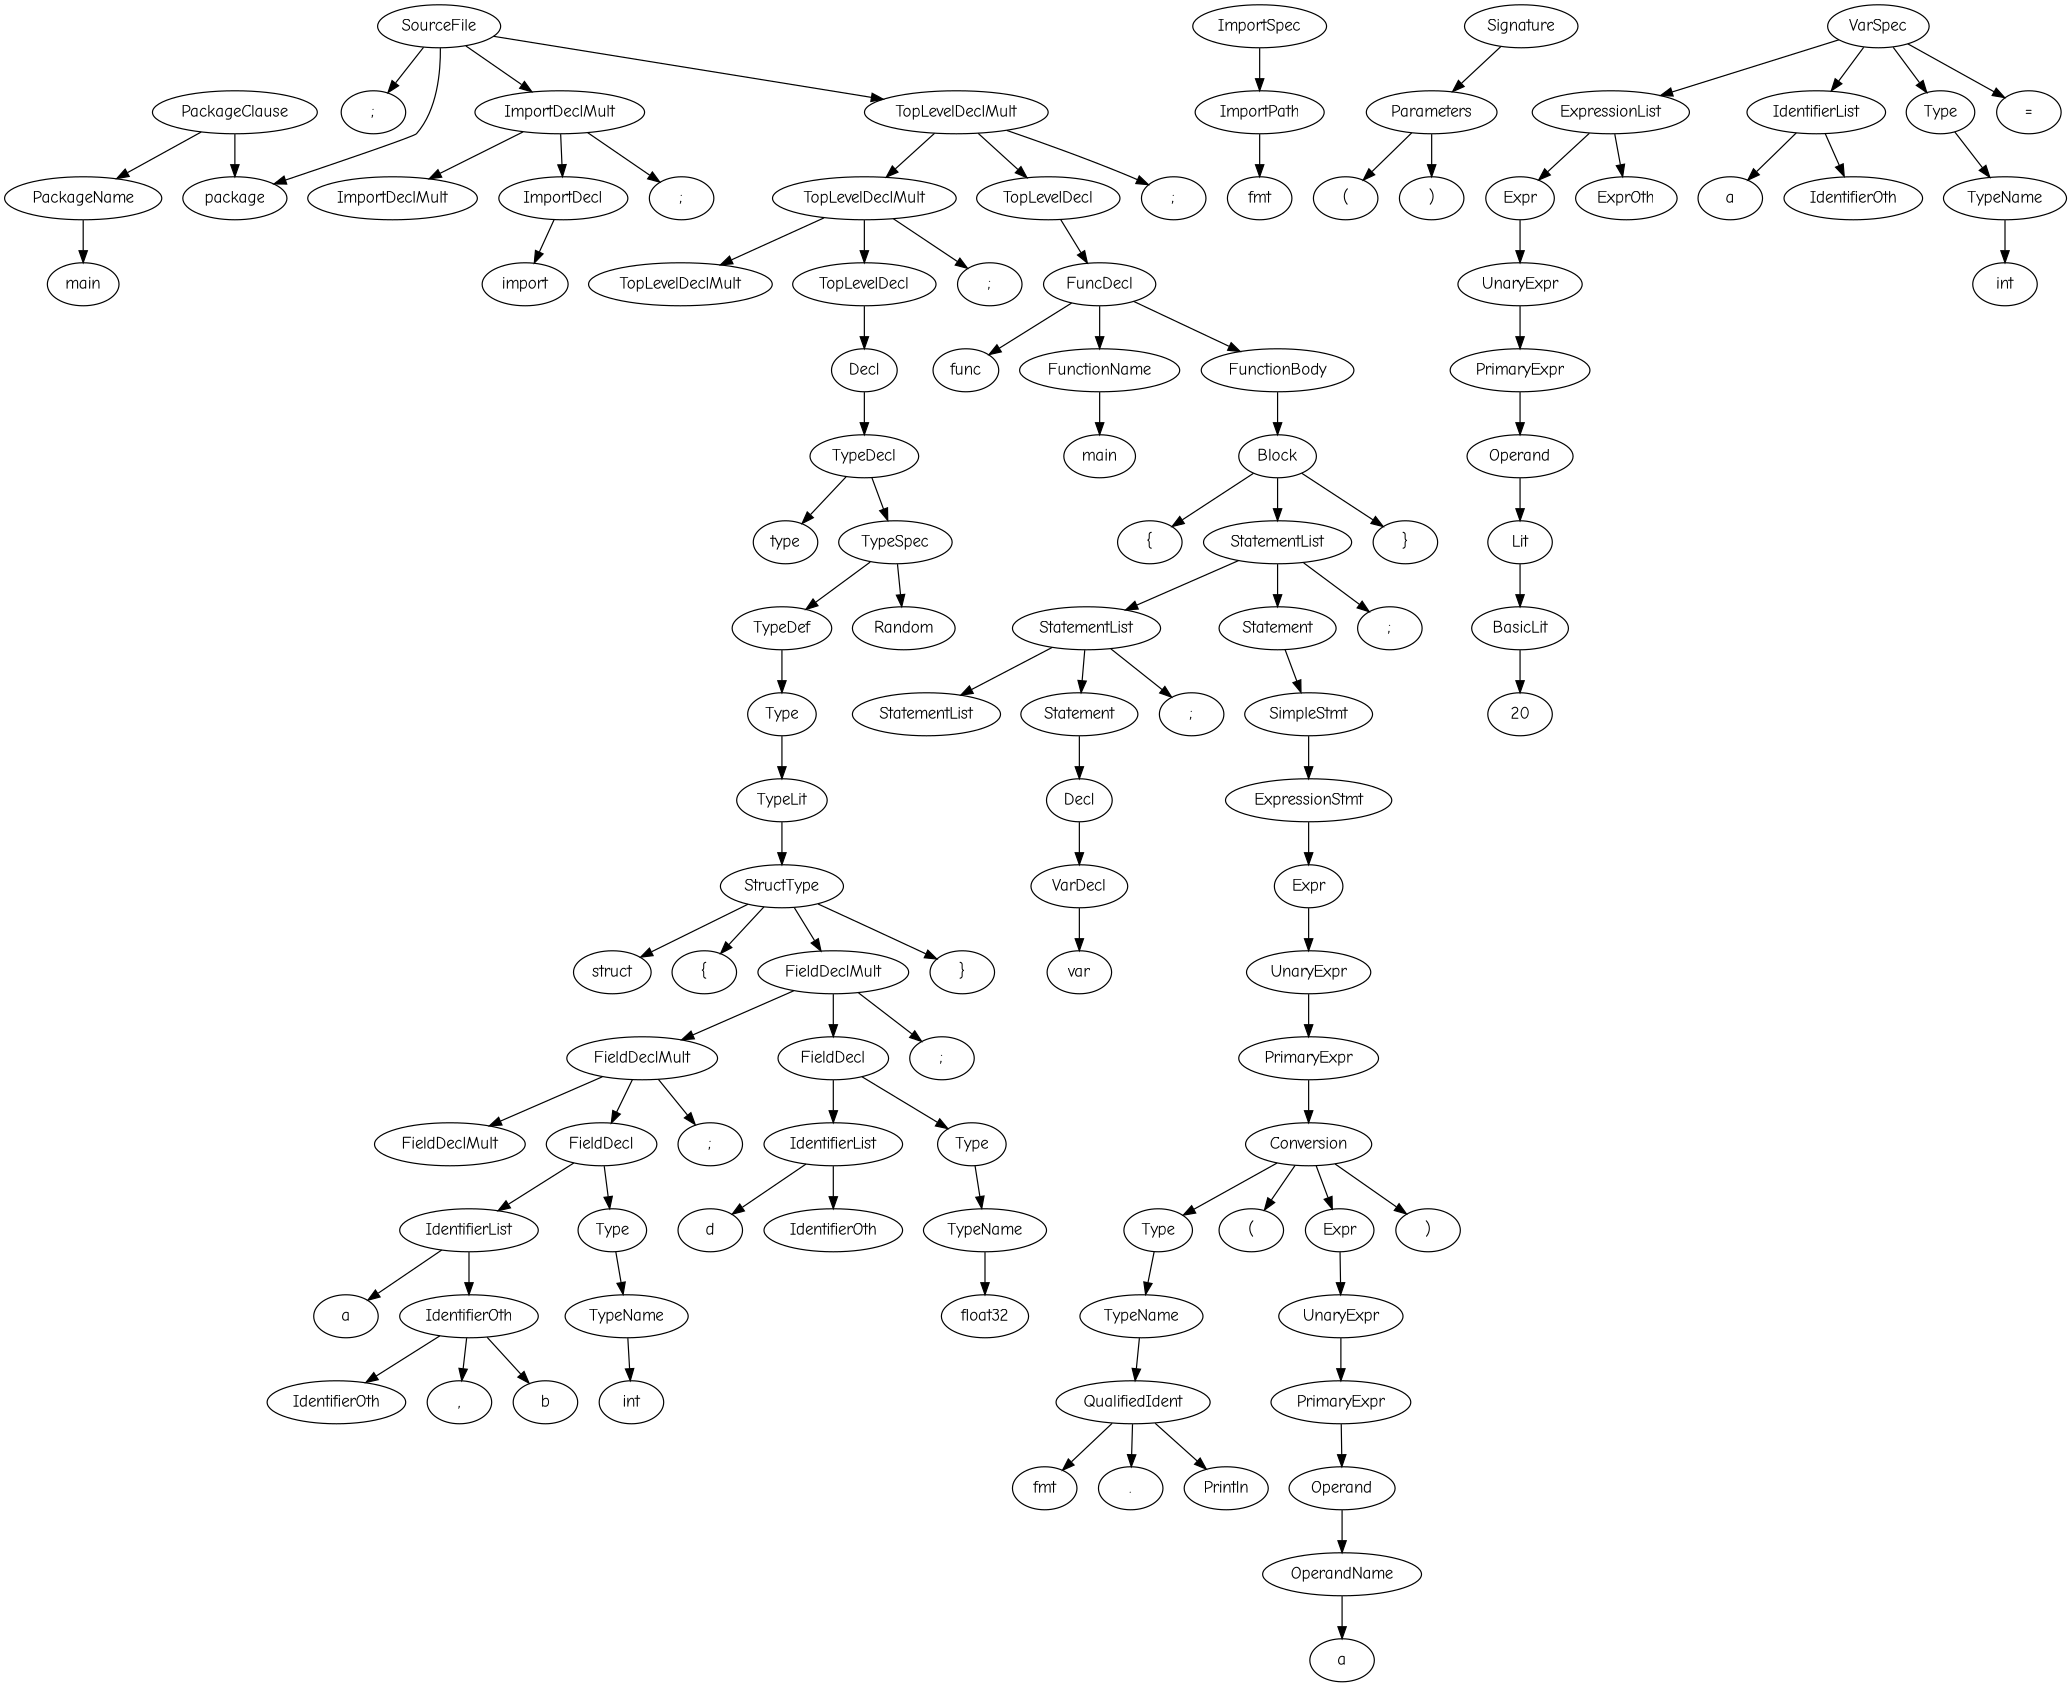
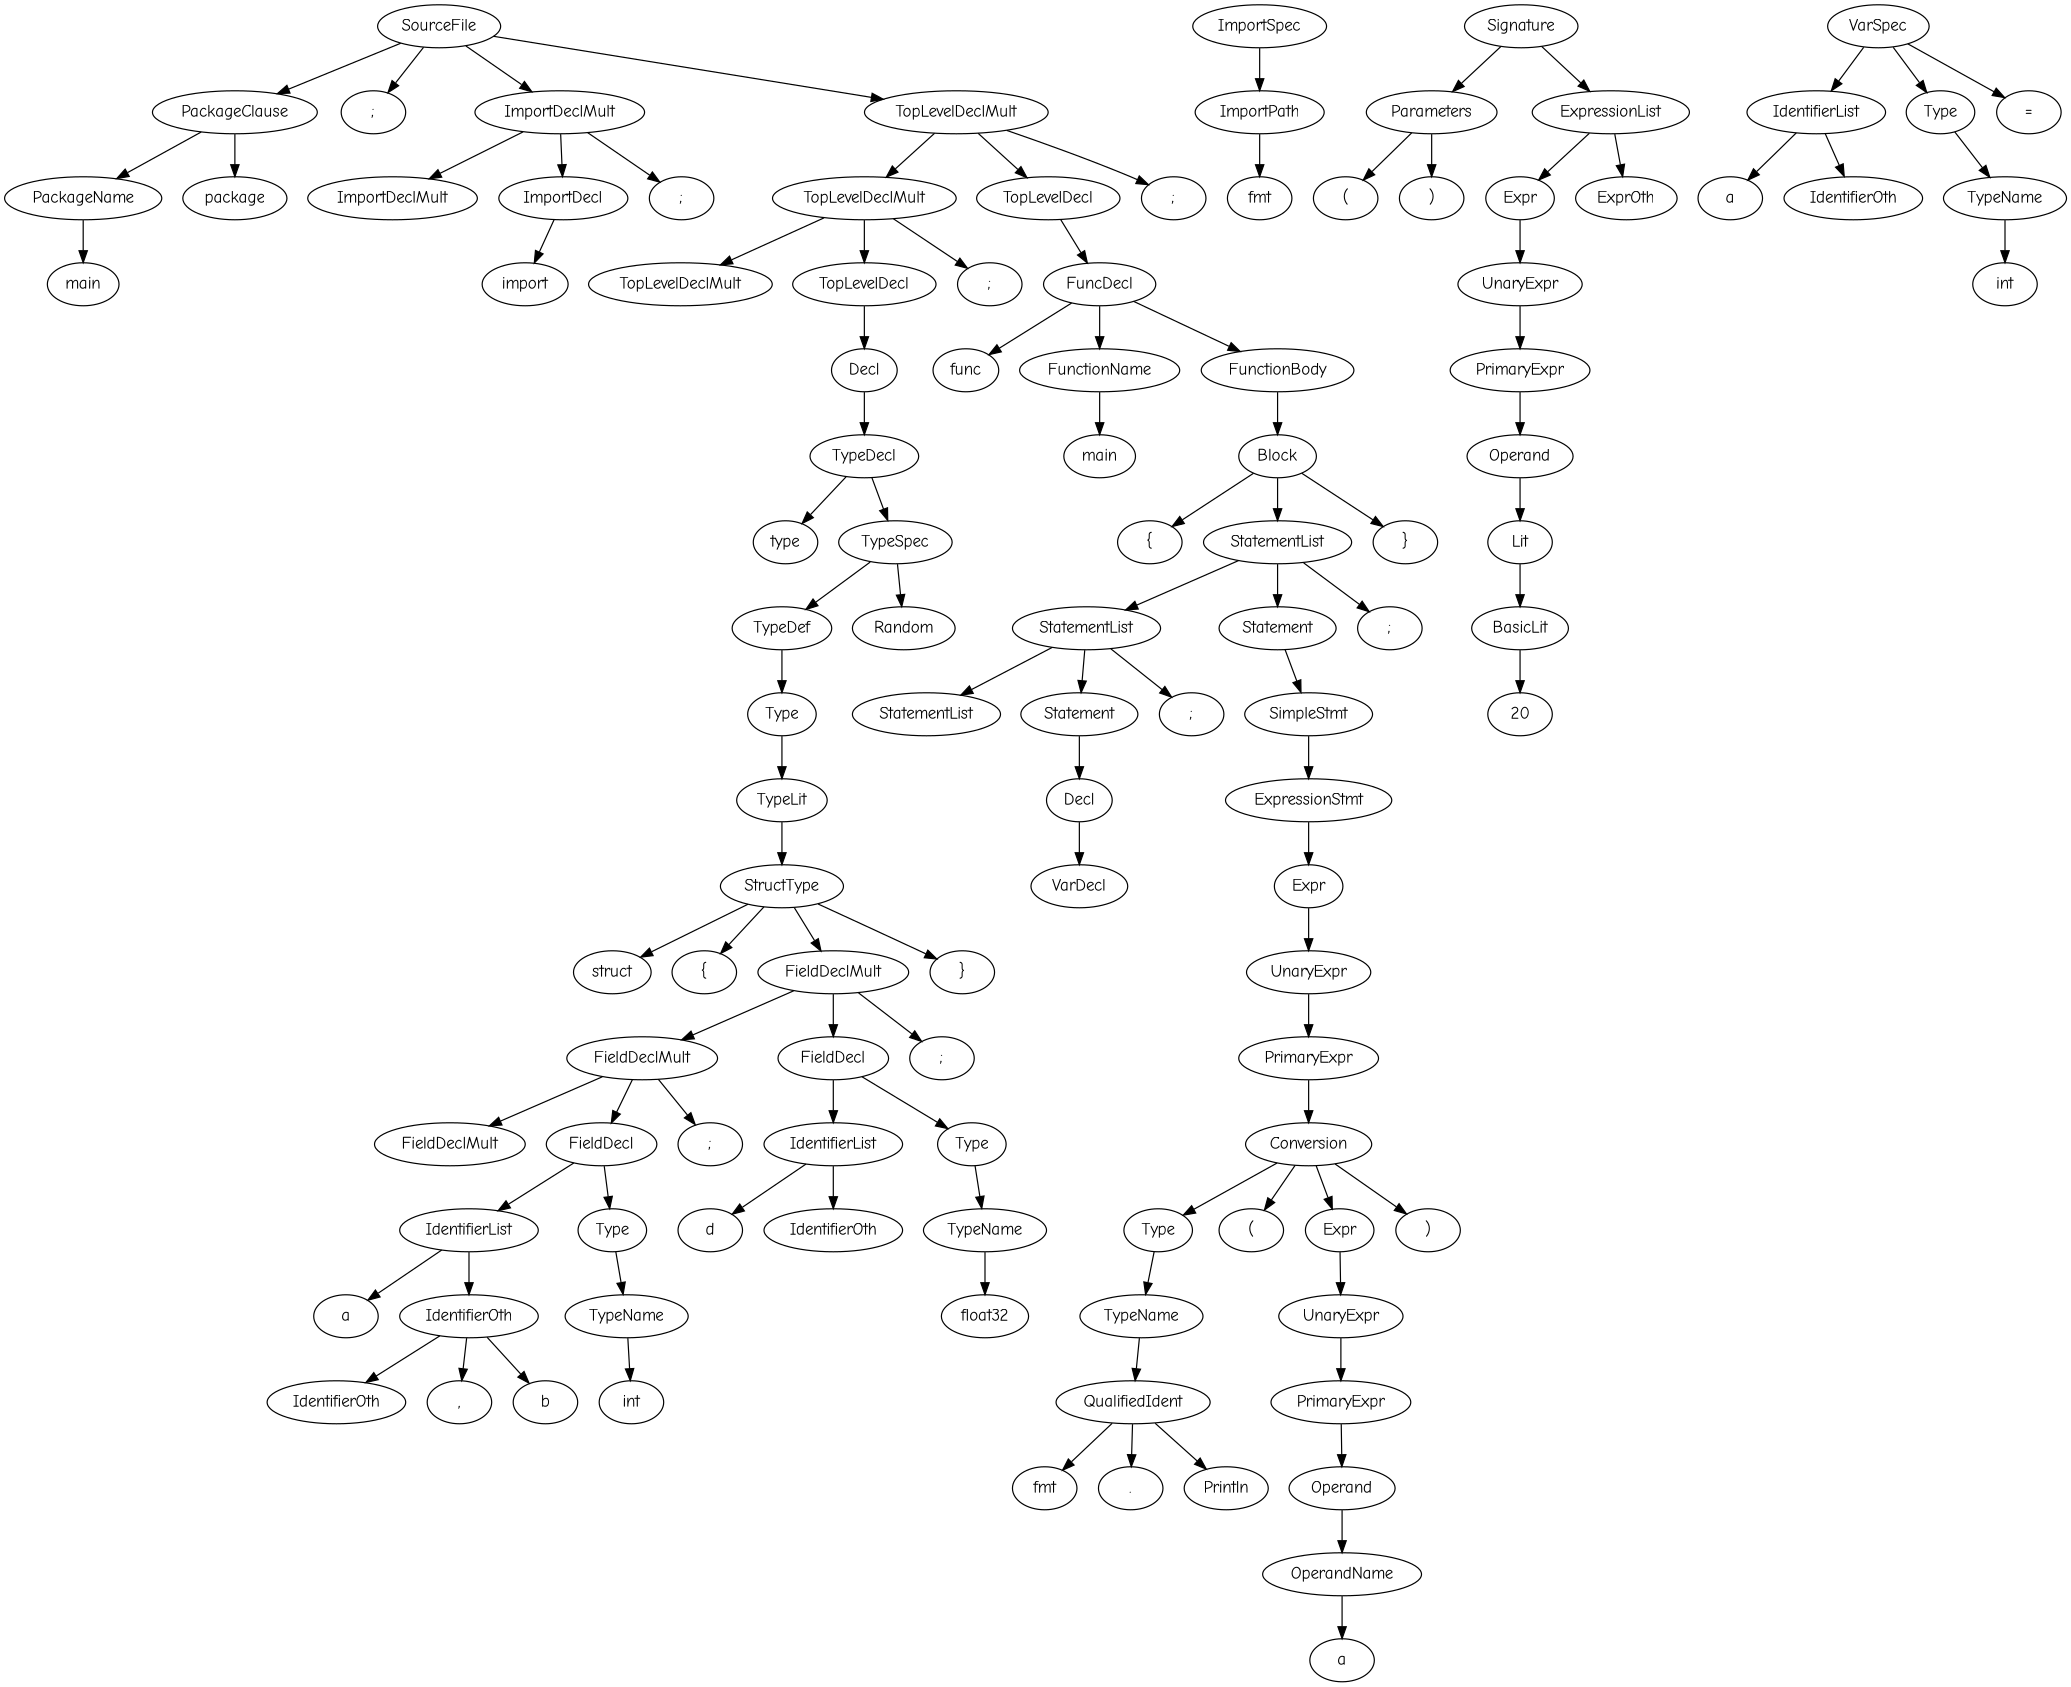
(1756, 66) -> (1561, 65)
(394, 143) -> (345, 66)
(1079, 972) -> none
